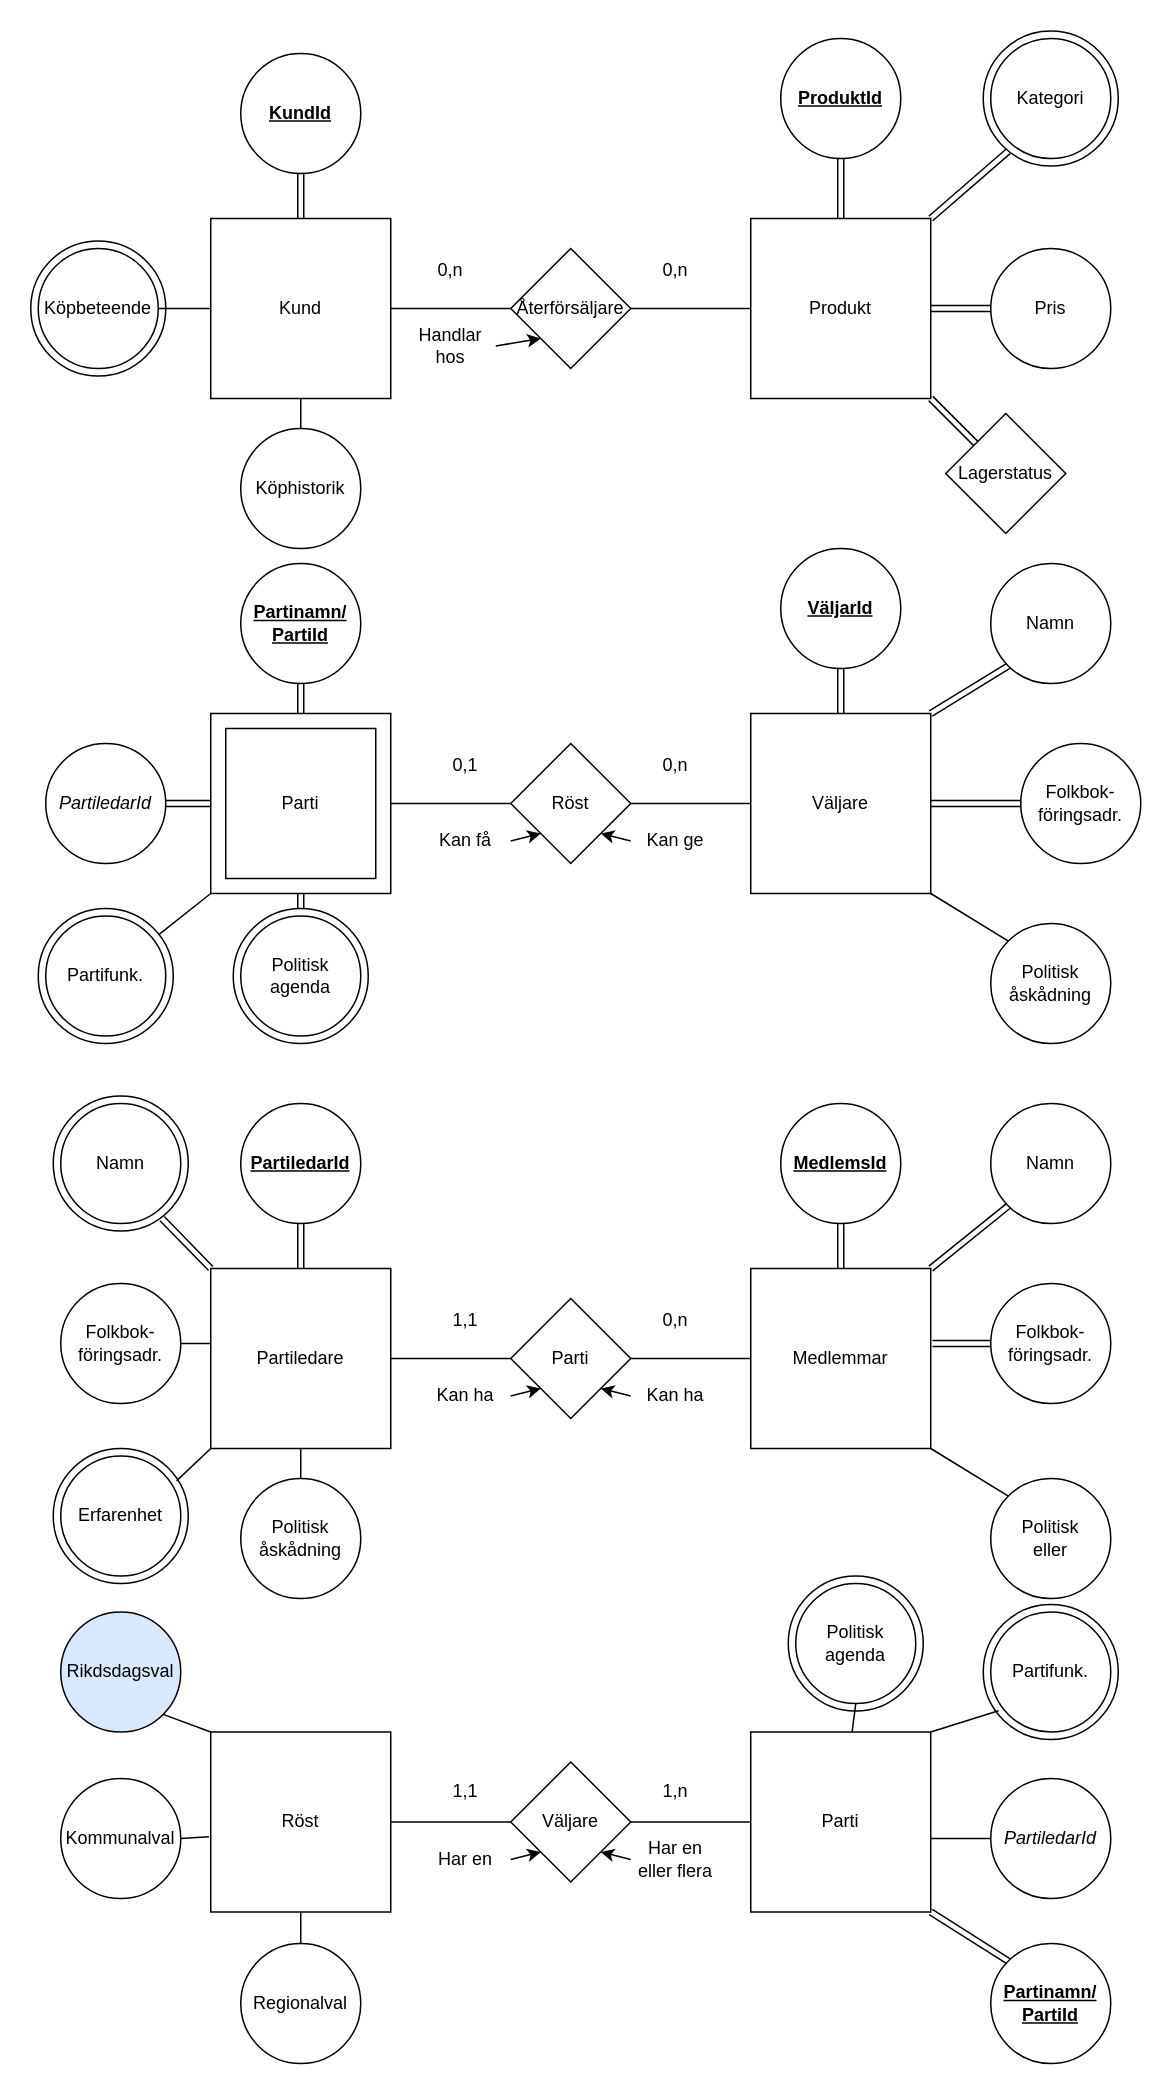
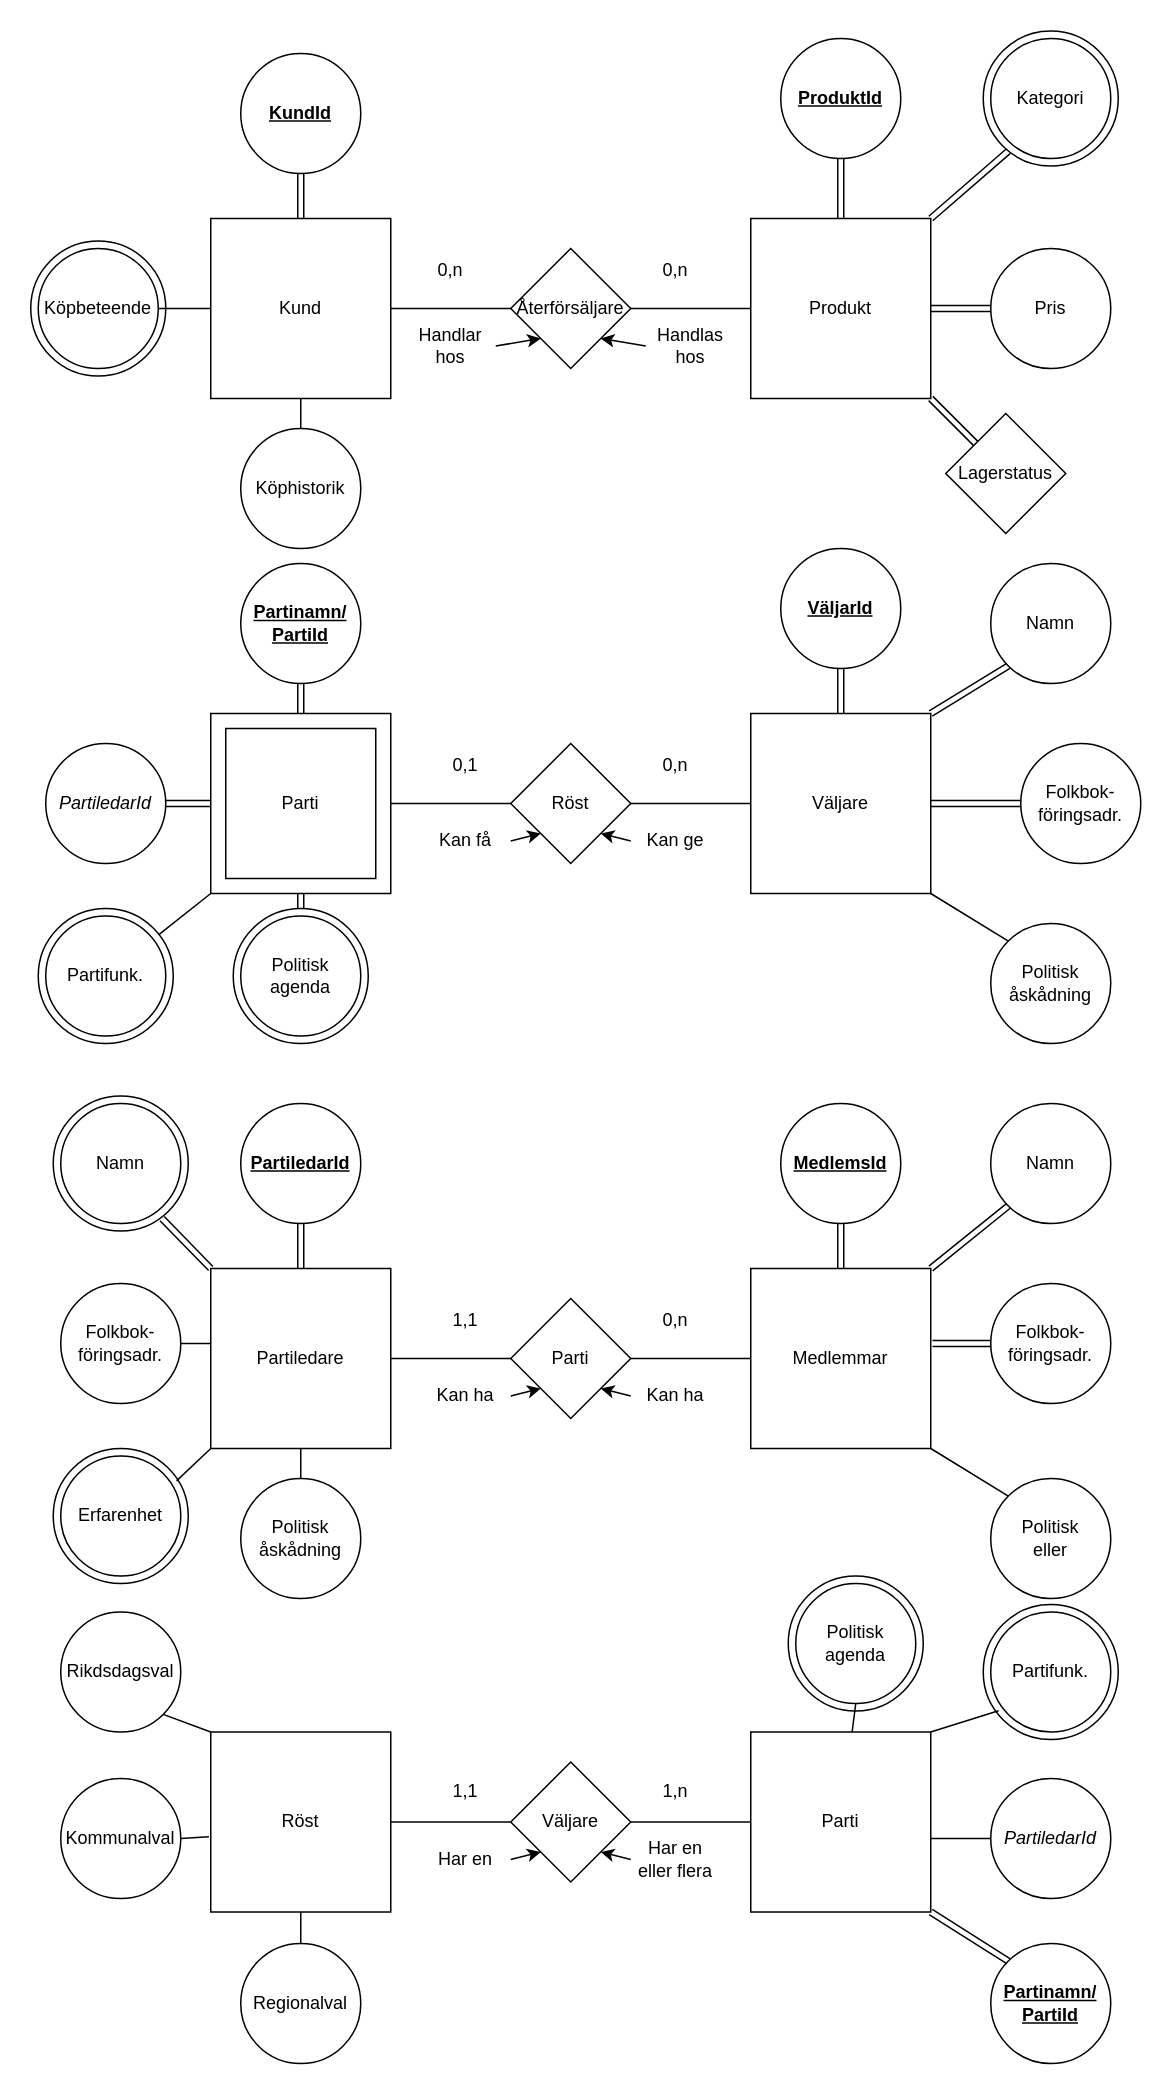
none -> (628, 343)
none -> (691, 346)
(121, 1672) -> (121, 1672)
